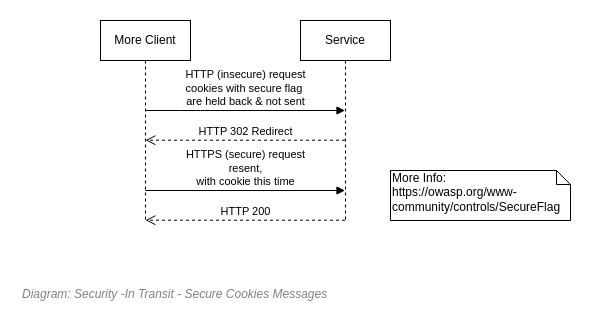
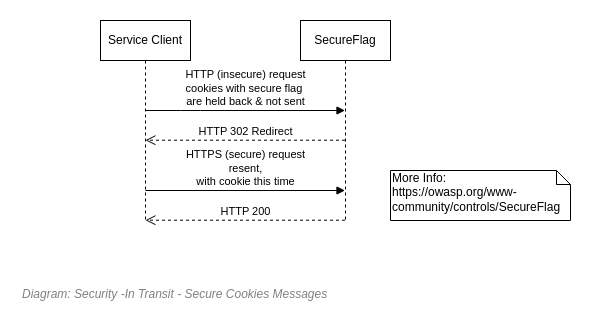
(146, 41) -> (146, 41)
(346, 41) -> (346, 41)
